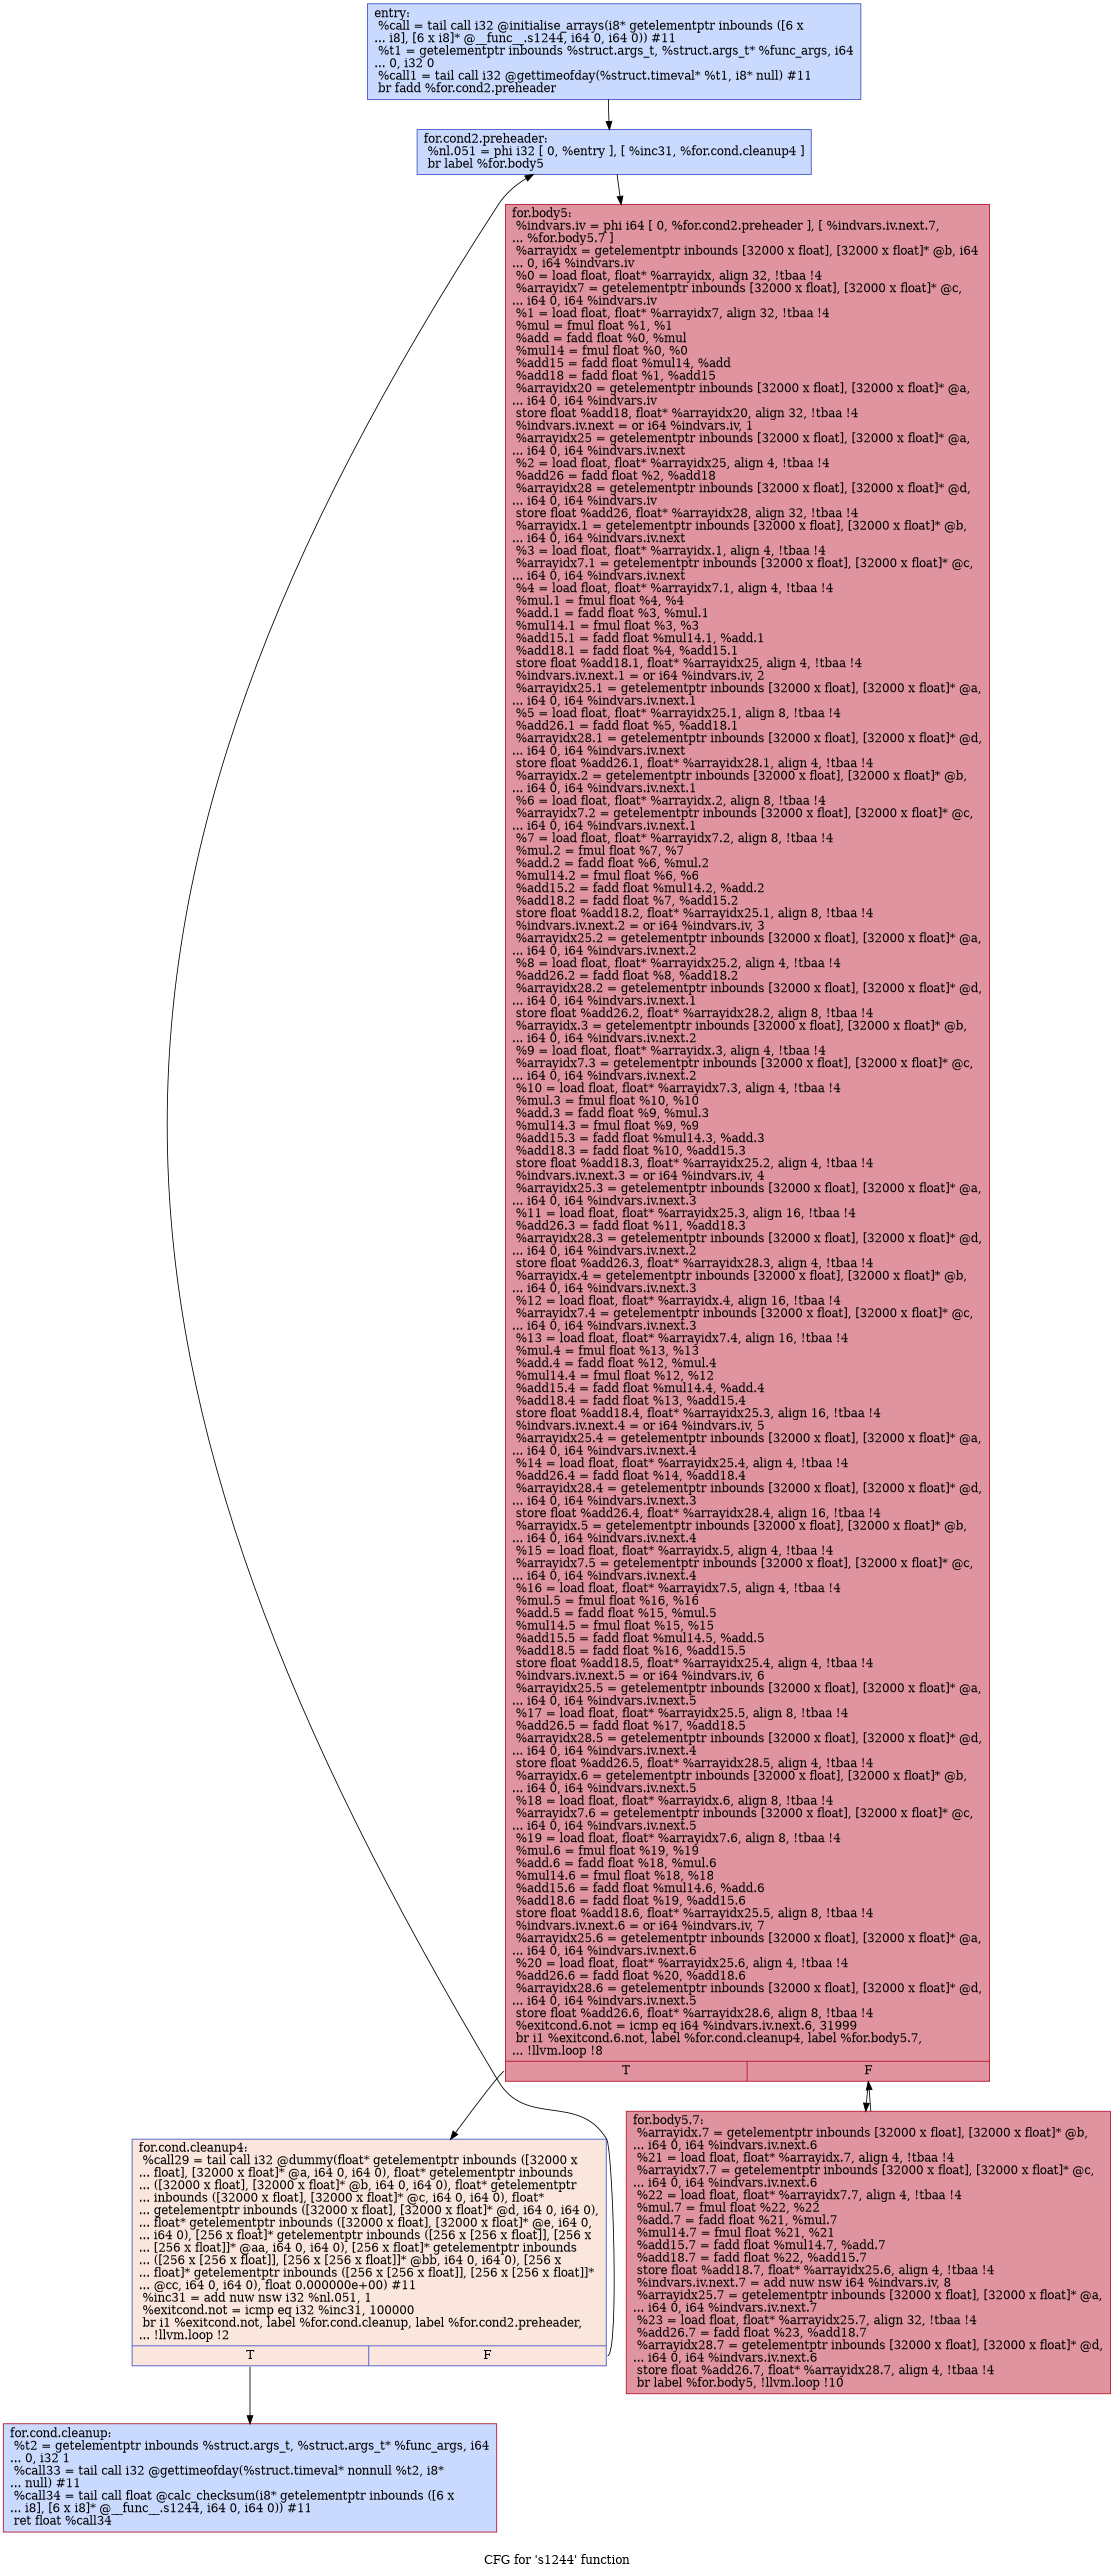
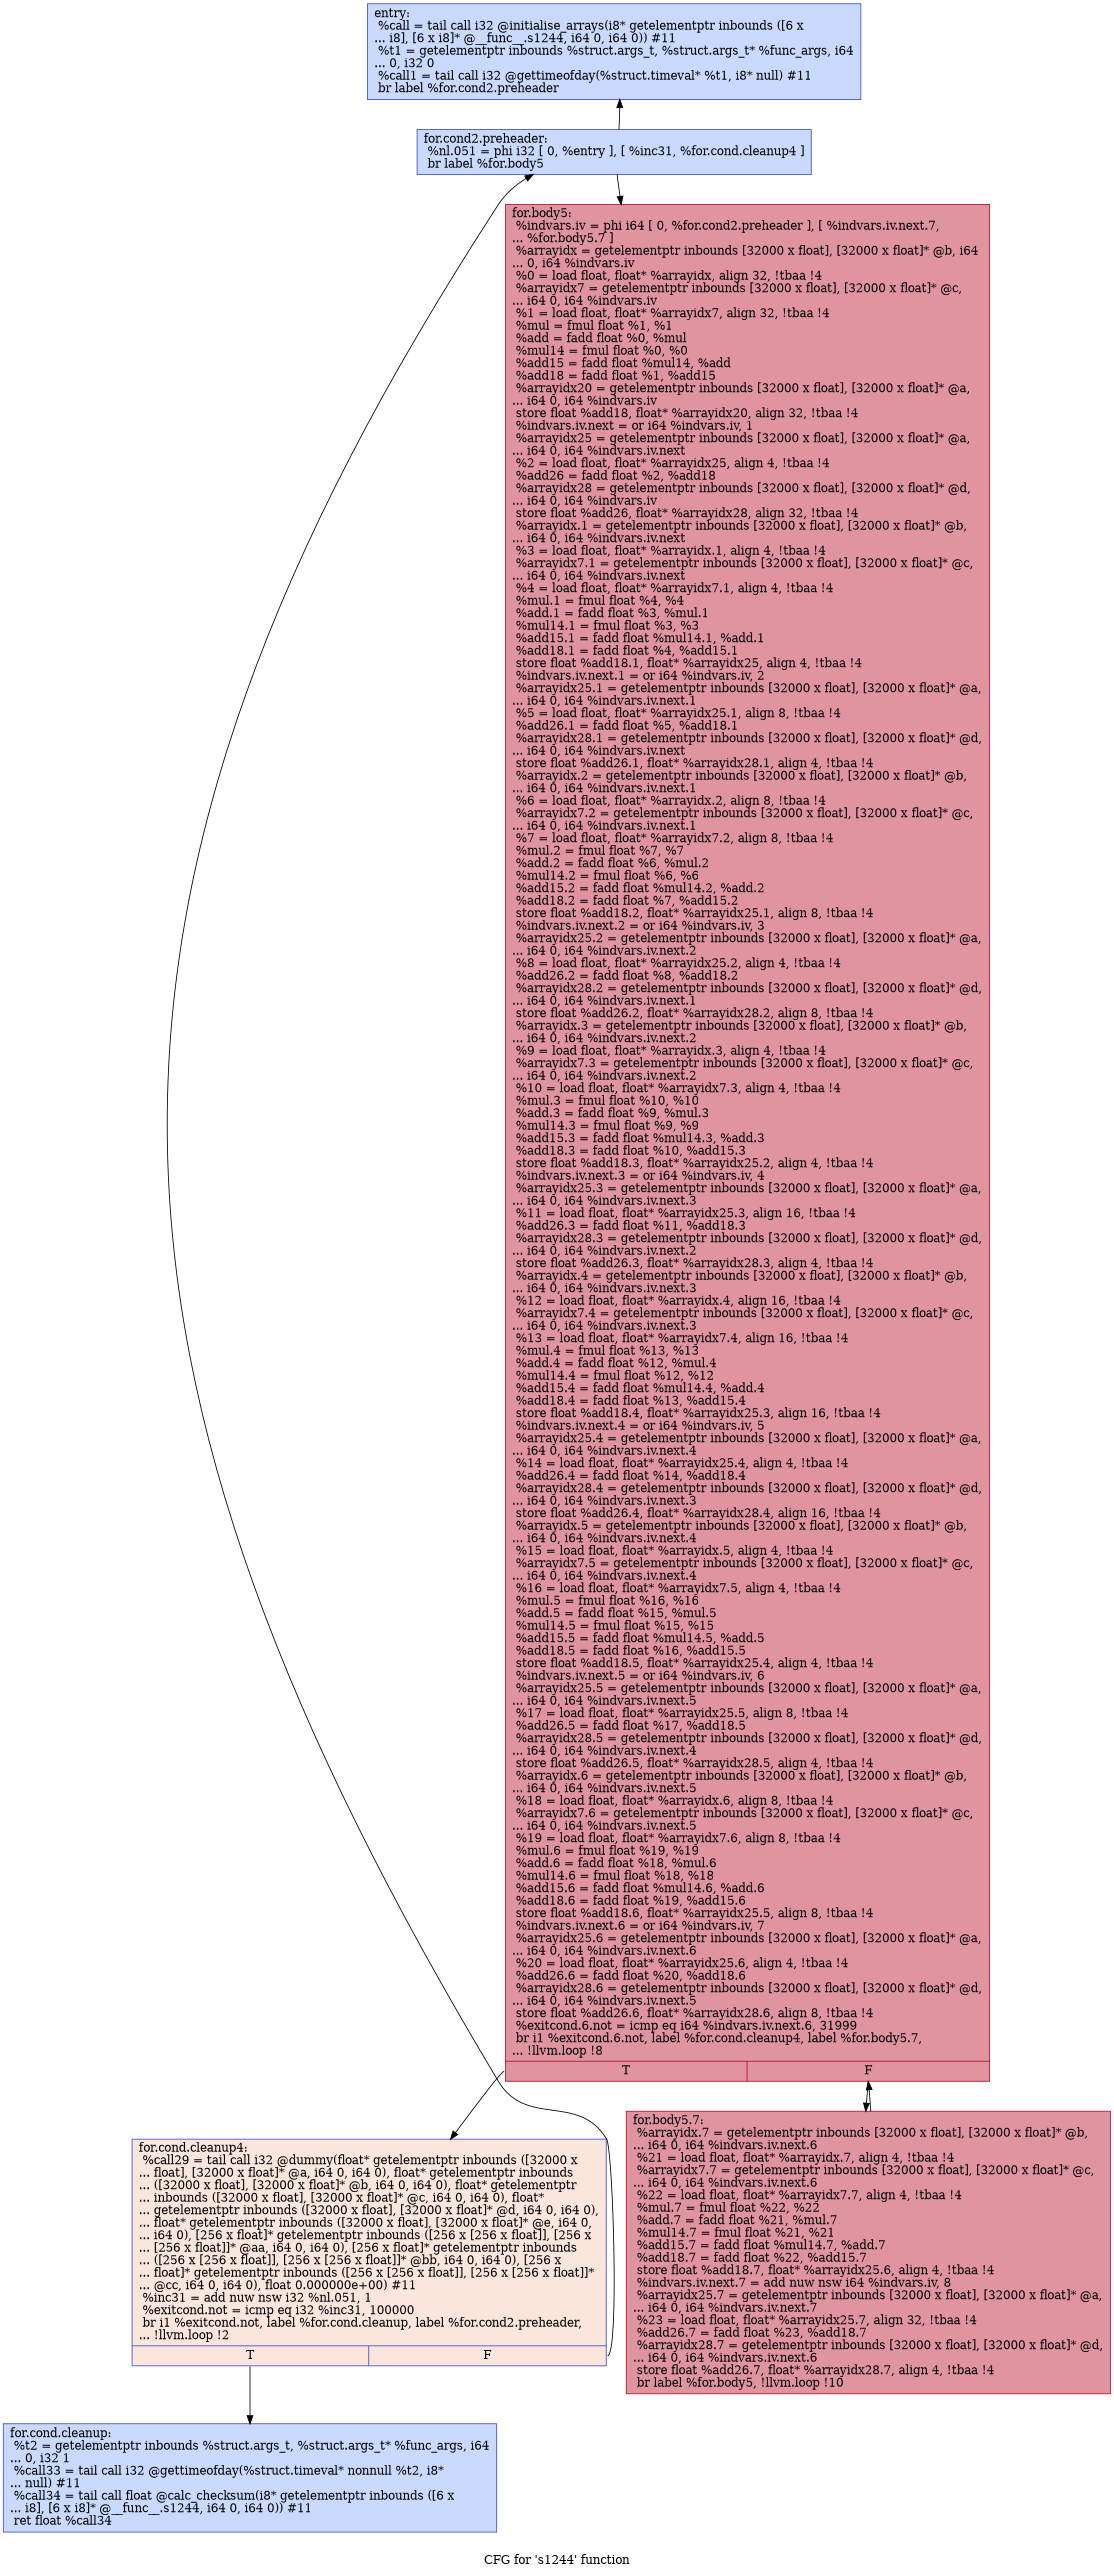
(465, 89) -> (467, 89)
(609, 110) -> (619, 119)
(250, 2478) -> (250, 2478)
